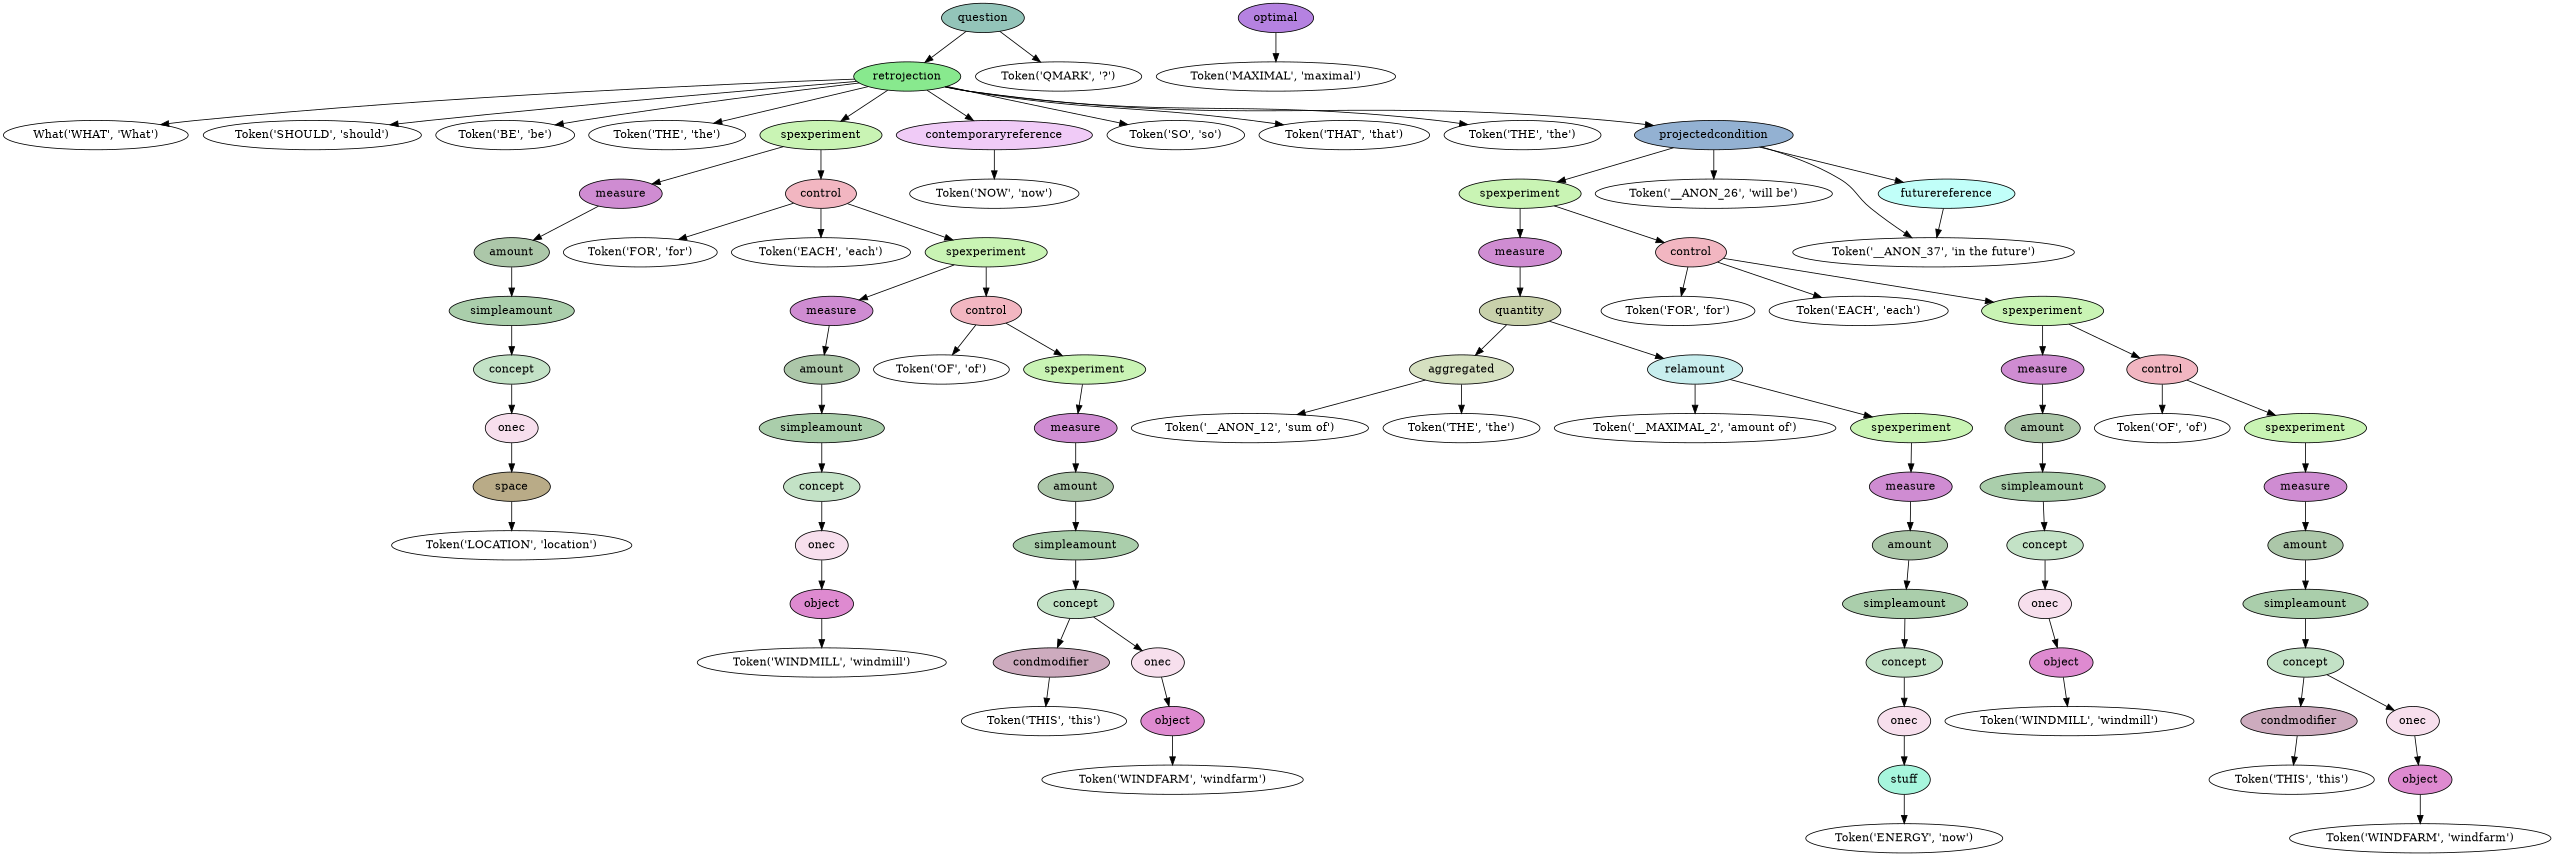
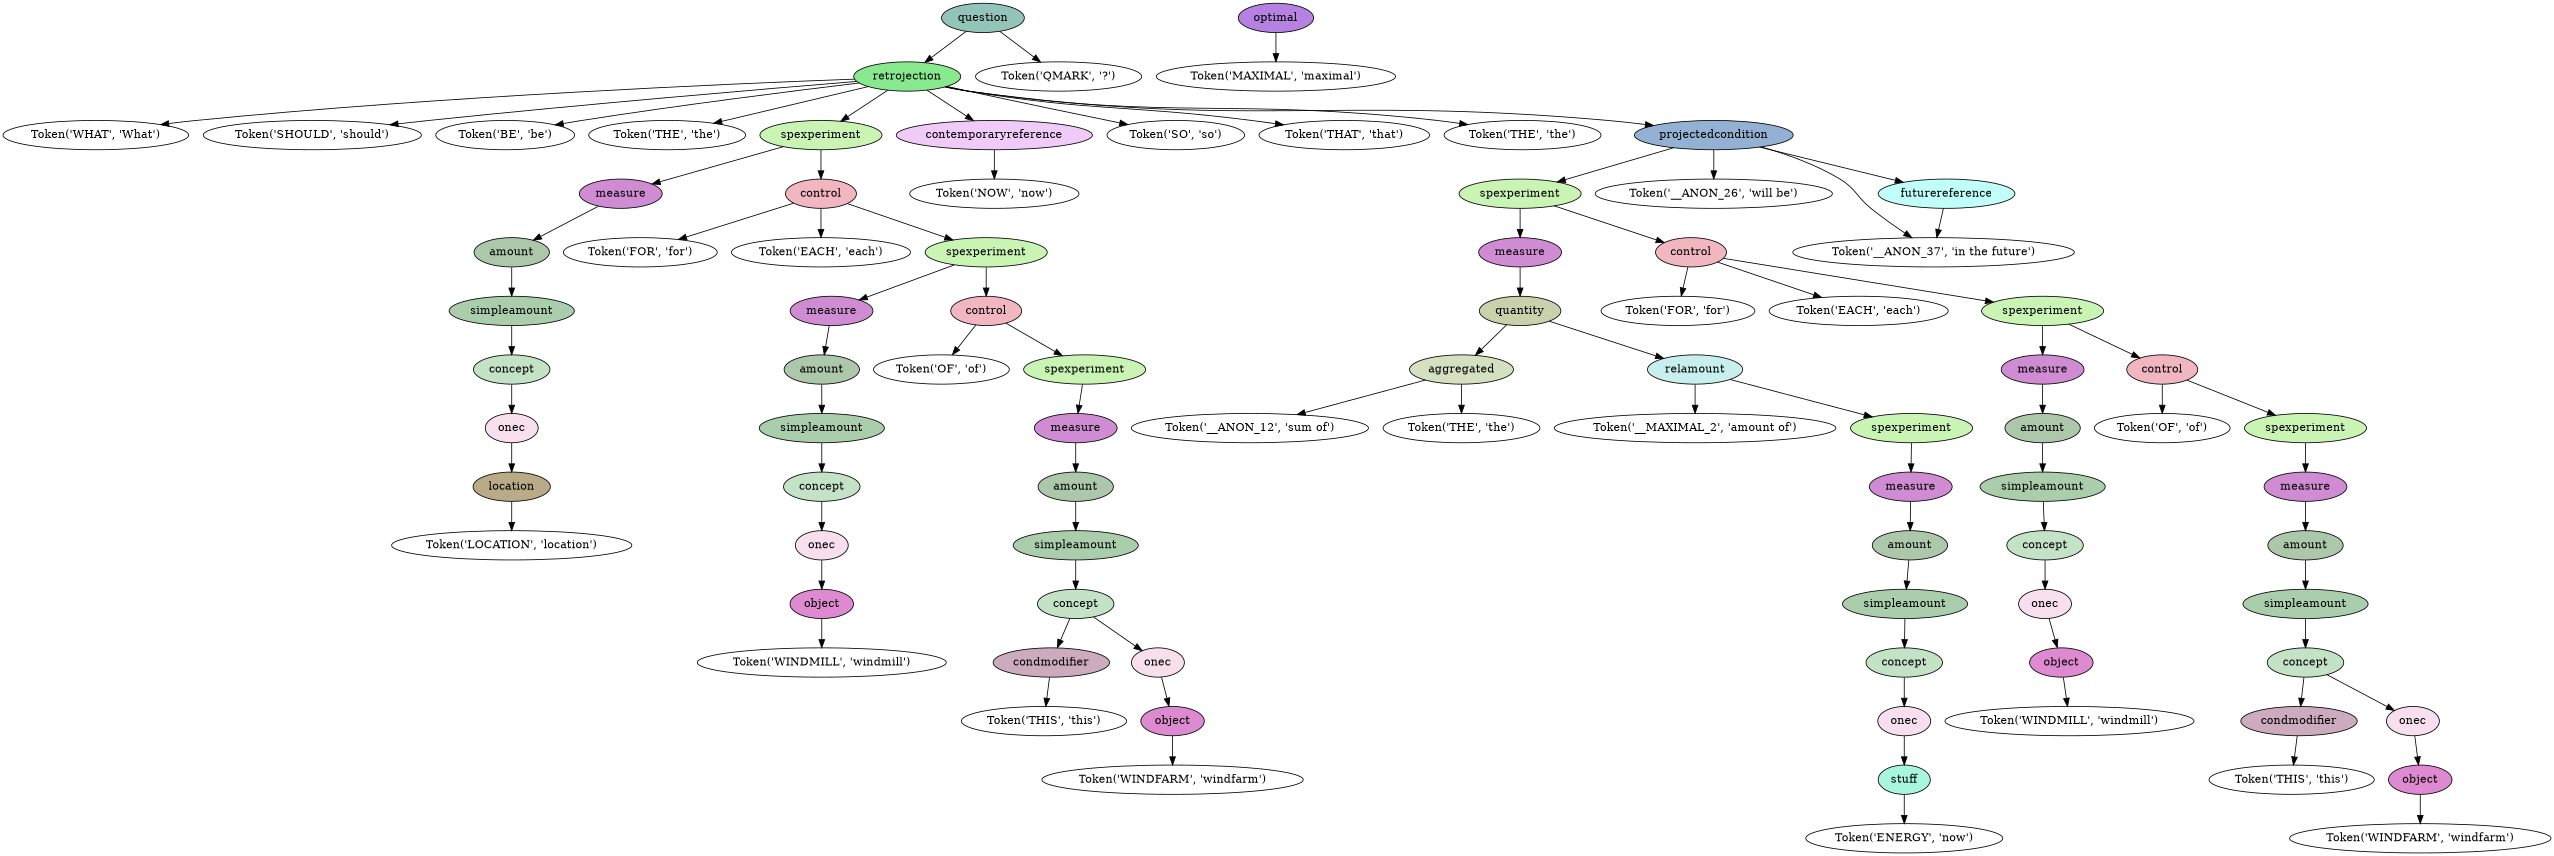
(96, 135) -> (96, 135)
(512, 487) -> (512, 487)
